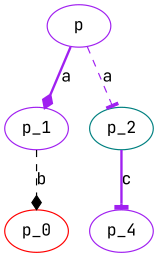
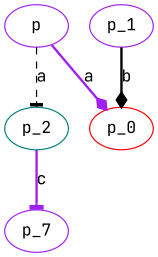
(61, 71) -> (74, 72)
(99, 75) -> (37, 74)
(37, 173) -> (121, 70)
(121, 231) -> (37, 231)
